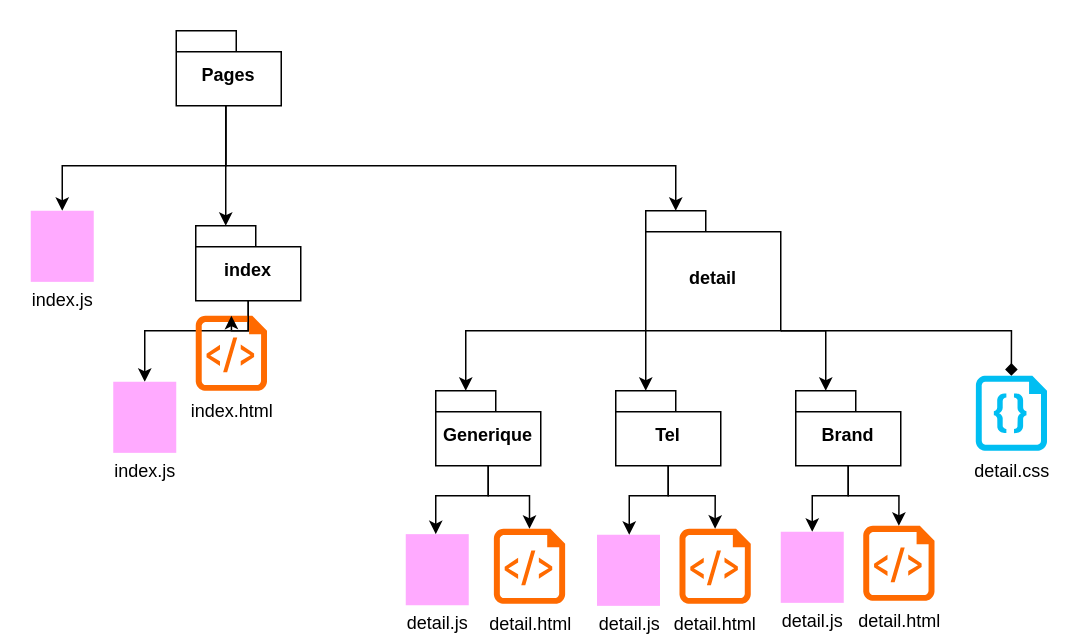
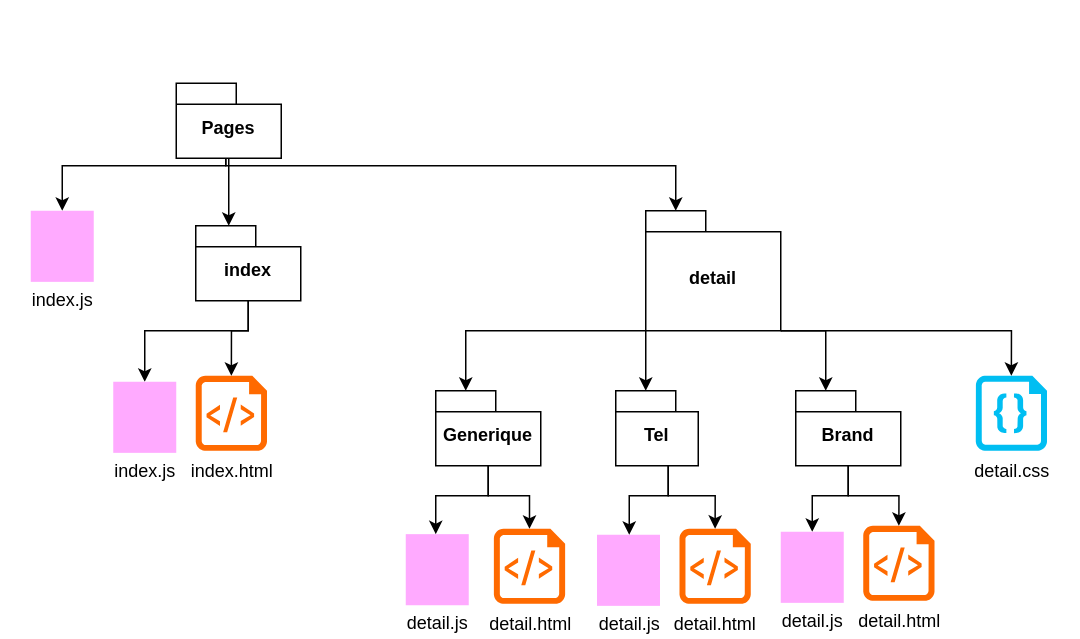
(229, 68) -> (229, 121)
(231, 353) -> (231, 413)
(1011, 363) -> (1011, 364)
(668, 428) -> (657, 428)
